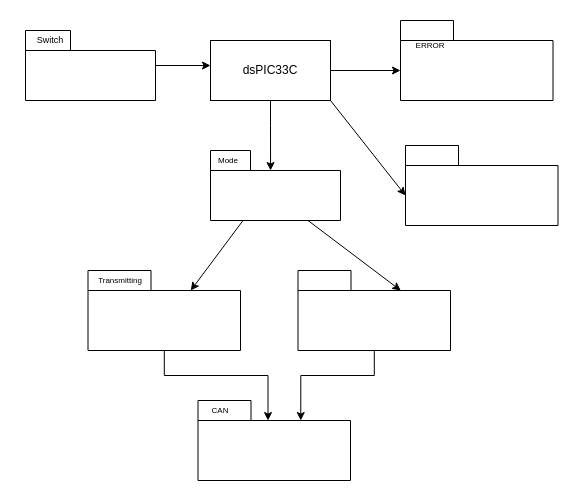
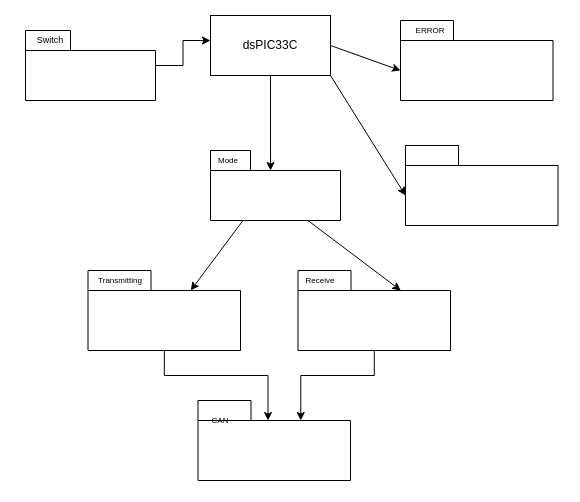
(431, 46) -> (431, 31)
(271, 71) -> (271, 46)
none -> (321, 281)
(221, 411) -> (221, 421)
